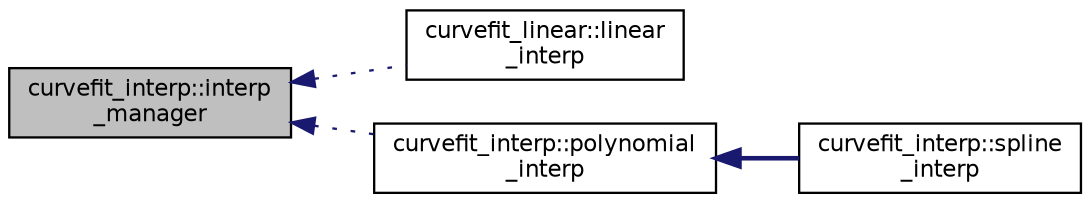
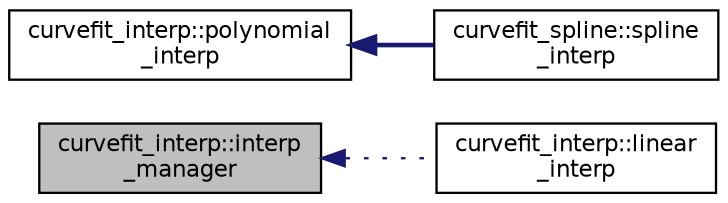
(545, 45) -> (576, 158)
(344, 130) -> none
(940, 158) -> (576, 45)
